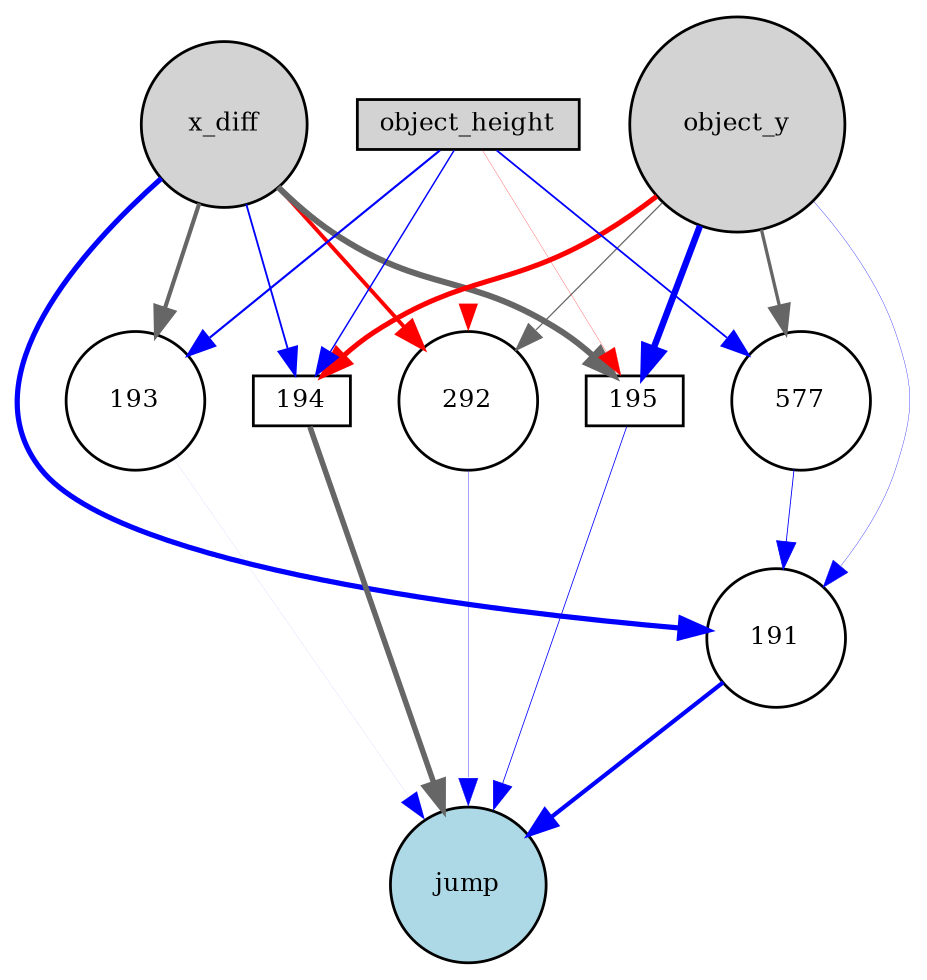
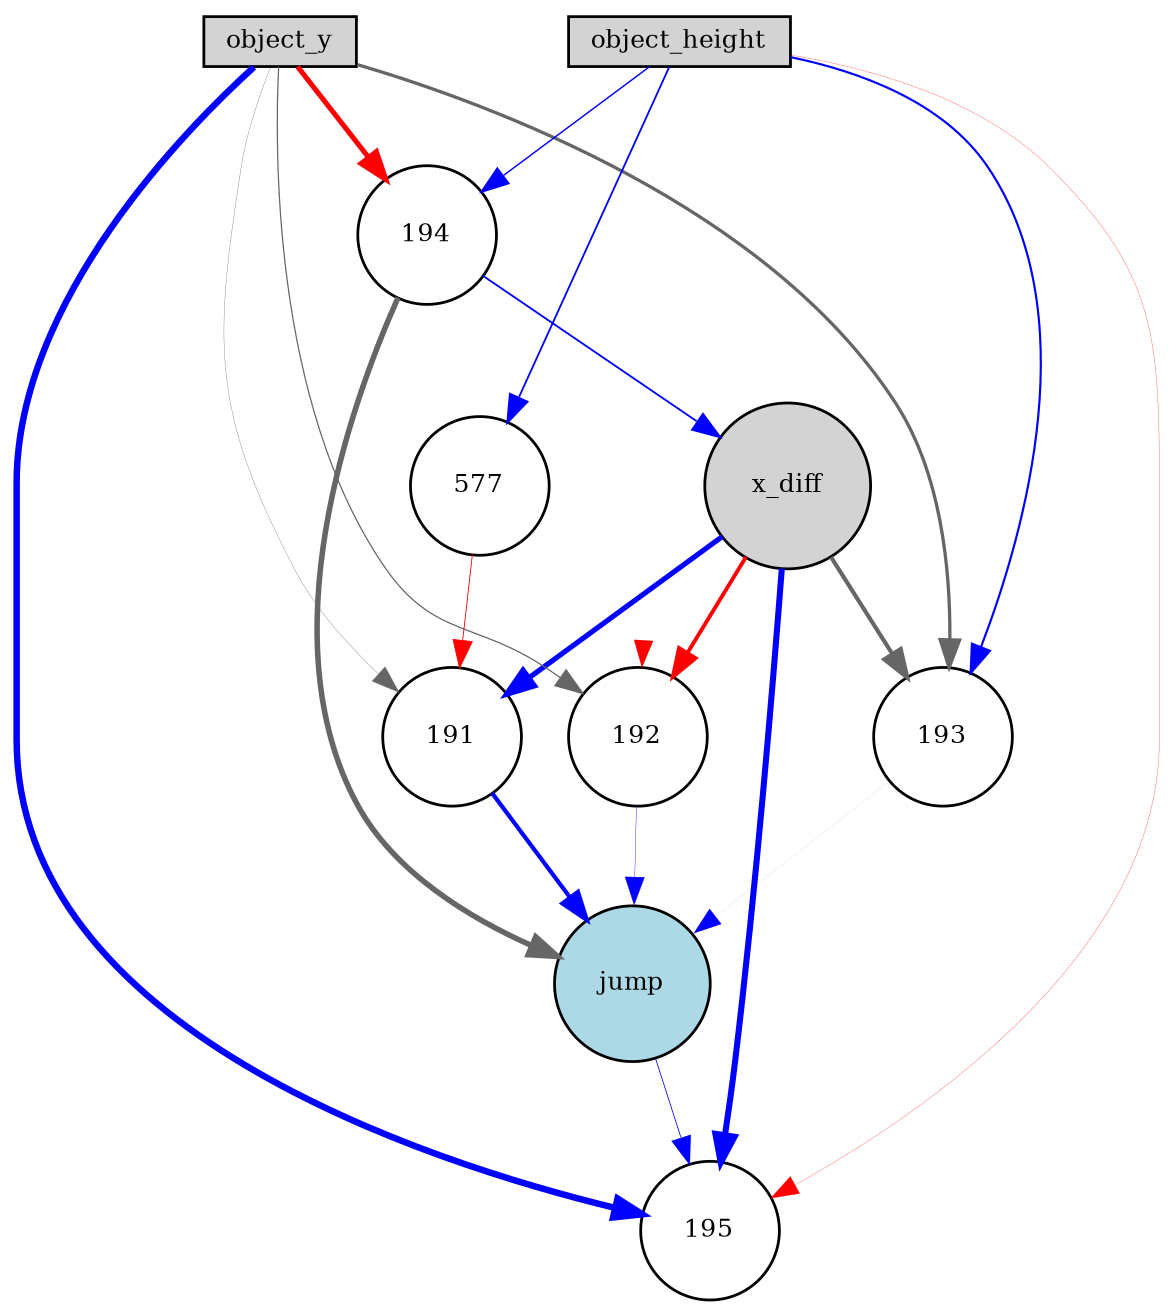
(737, 125) -> (280, 42)
(770, 268) -> (757, 258)
(265, 269) -> (590, 348)
(432, 278) -> (757, 852)
(908, 379) -> (229, 389)
(302, 401) -> (427, 235)
(468, 401) -> (638, 737)
(635, 401) -> (710, 1231)
(790, 506) -> (468, 597)
(568, 596) -> (668, 1098)
